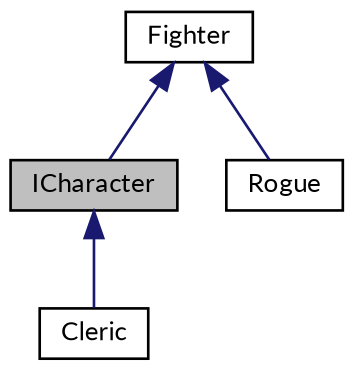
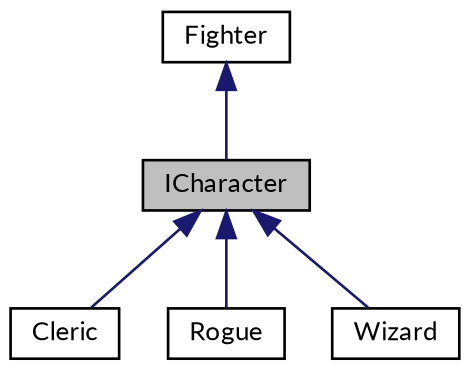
(245, 123) -> (226, 273)
none -> (396, 334)
